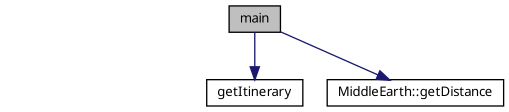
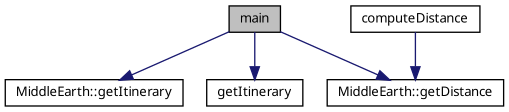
none -> (415, 19)
none -> (94, 93)
